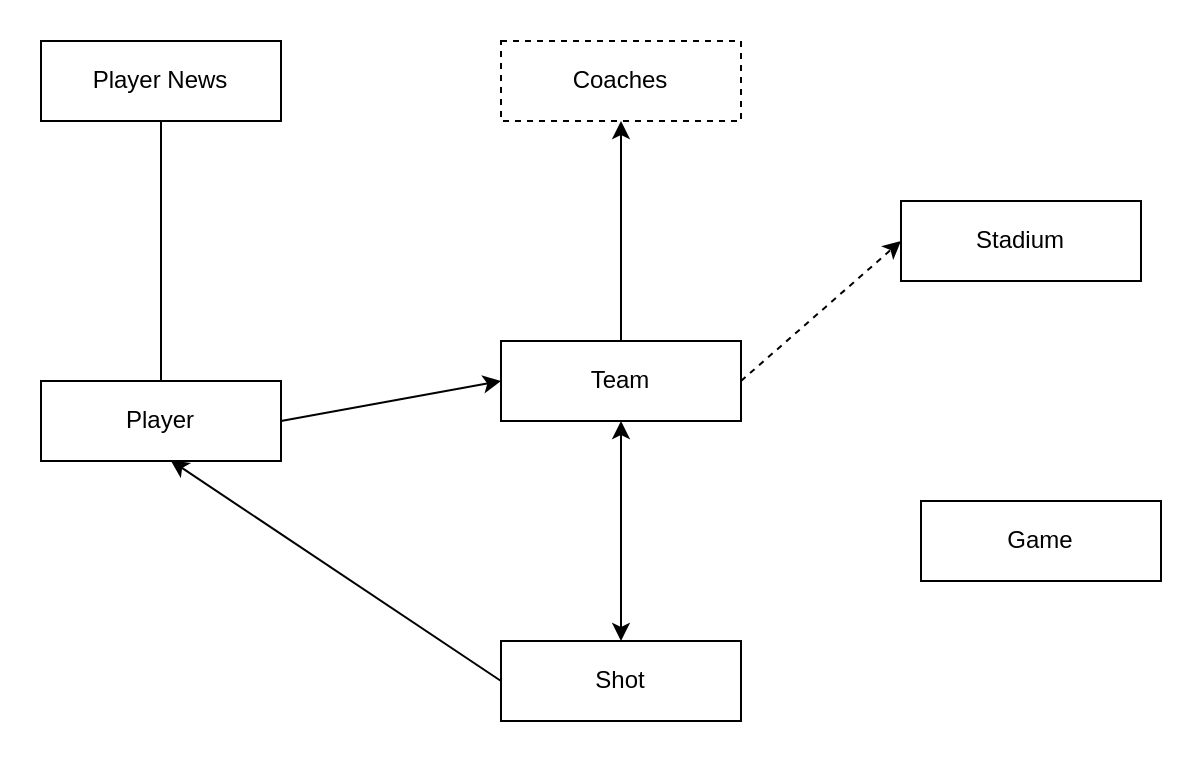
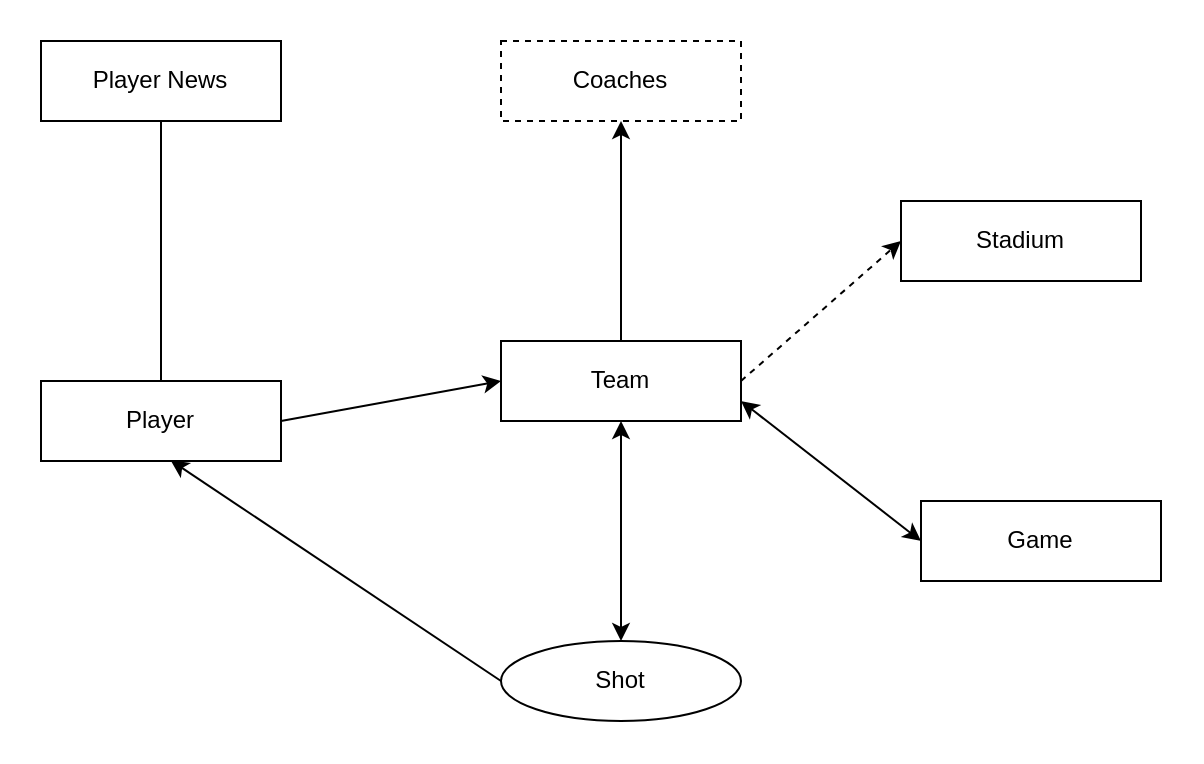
none -> (831, 471)
(621, 681) -> (621, 681)
